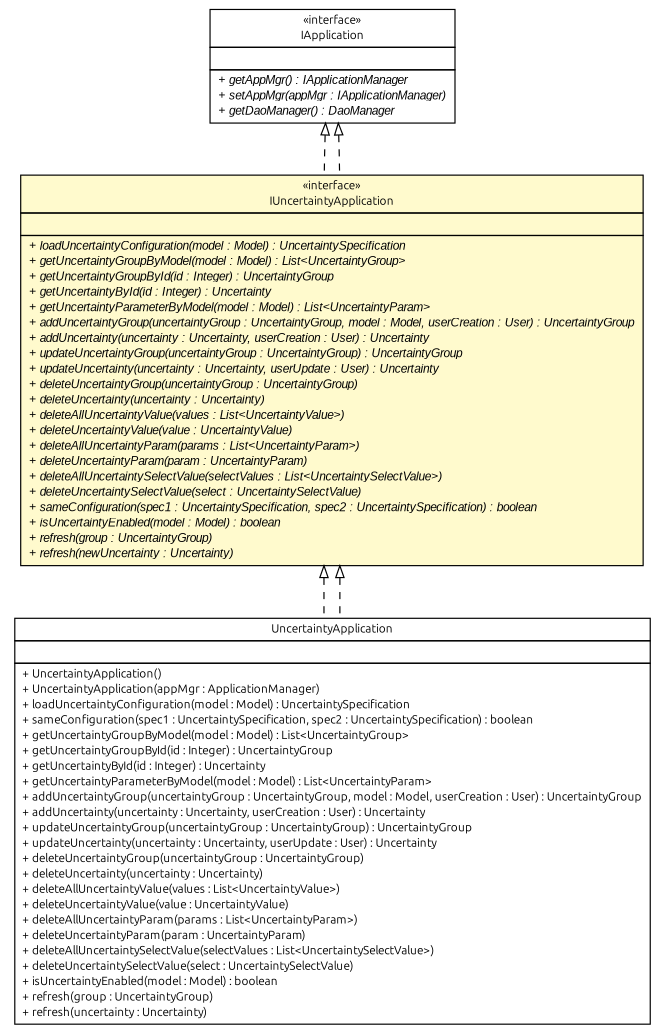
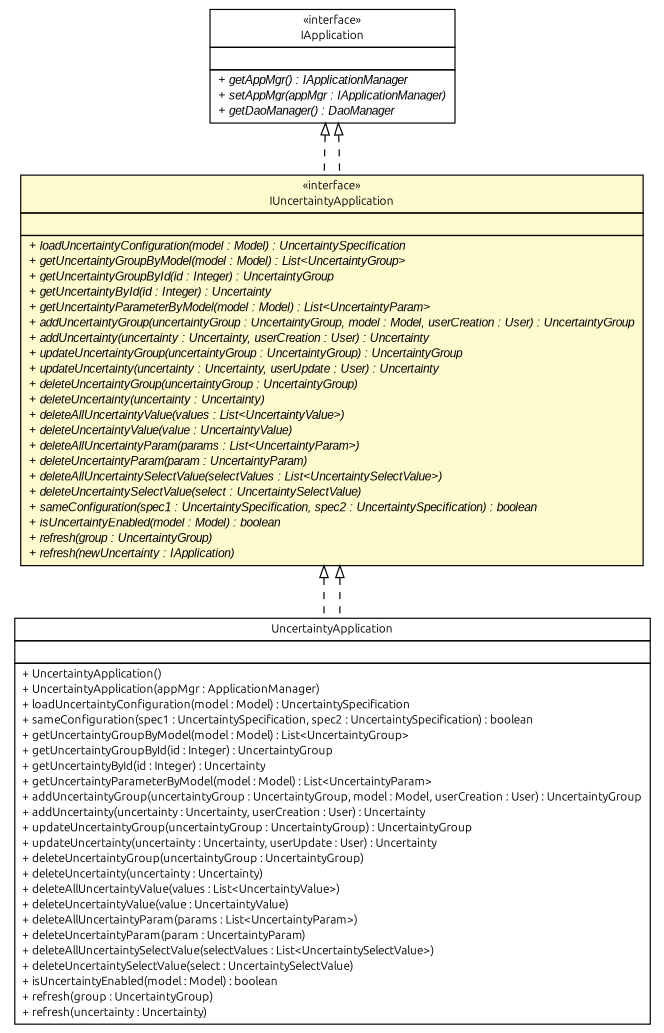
(131, 554) -> (132, 554)
